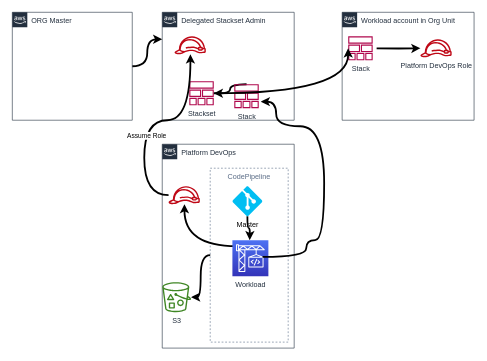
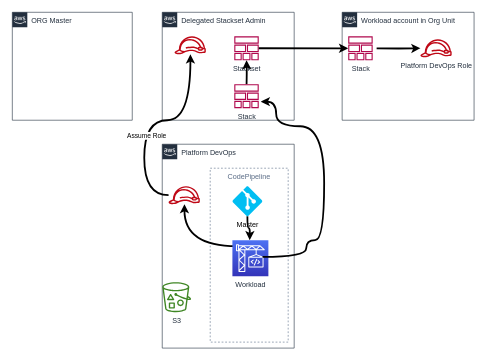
(147, 57) -> none
(202, 93) -> (247, 48)
(201, 275) -> none
